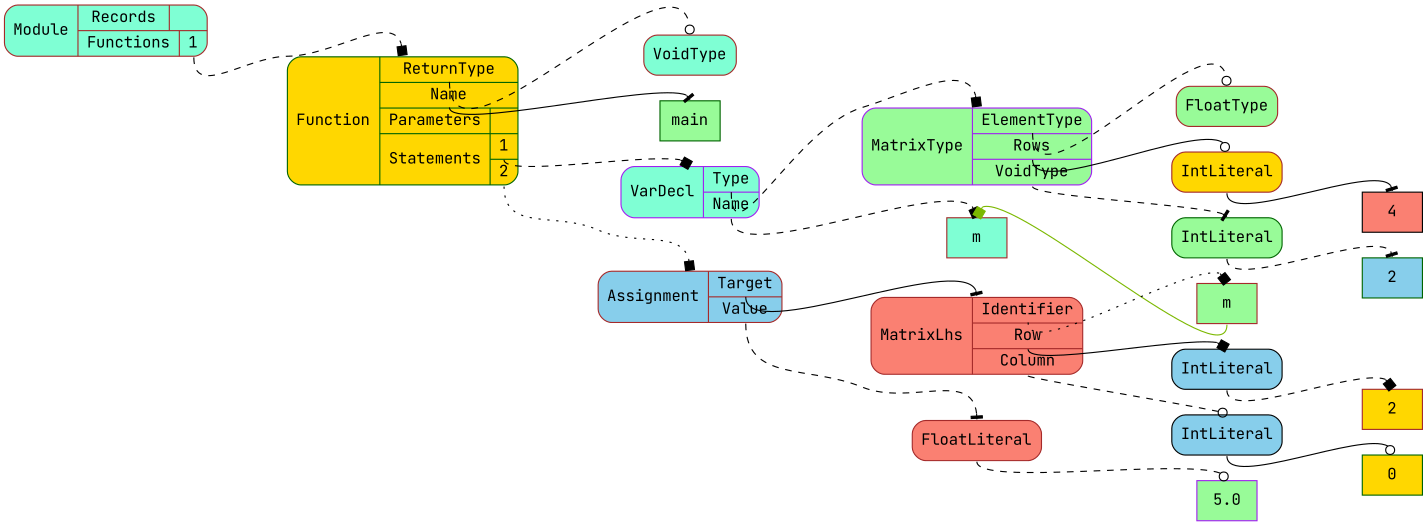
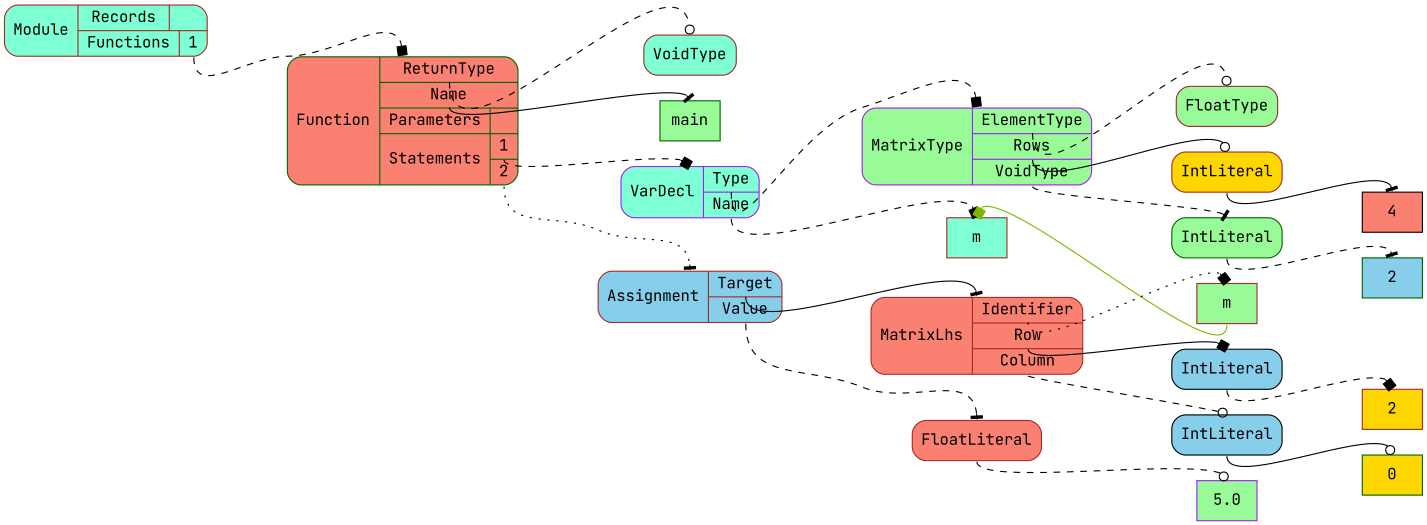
(403, 121) -> (403, 121)
(591, 228) -> (594, 229)
